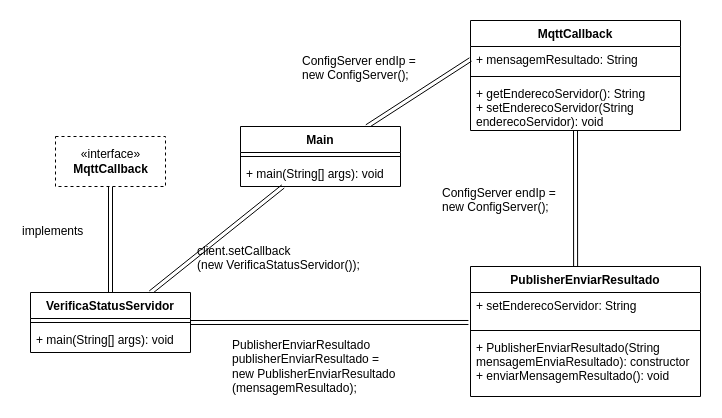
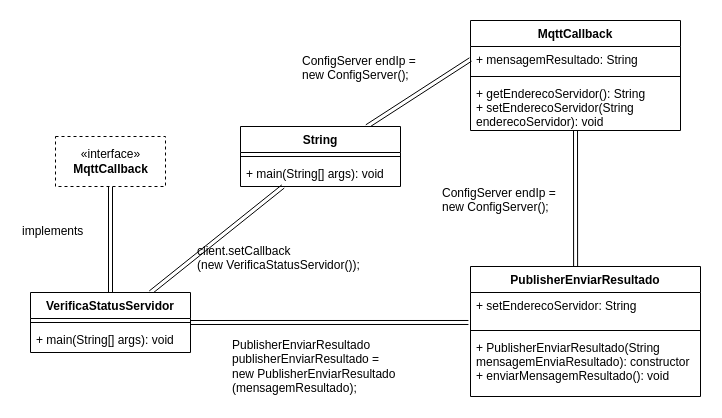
(320, 140) -> (320, 140)
